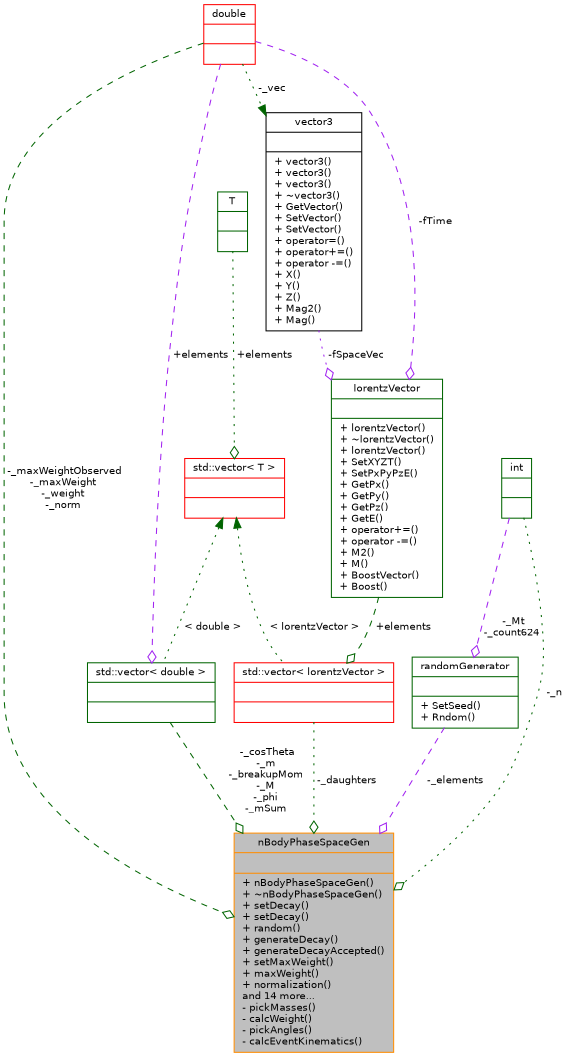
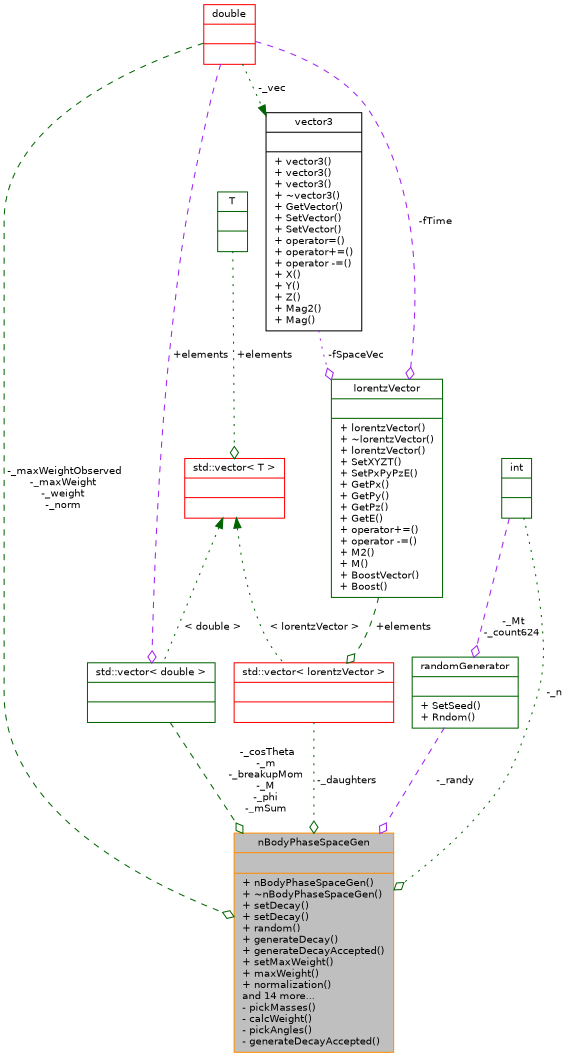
(454, 781) -> (454, 781)
(303, 1042) -> (311, 1042)
